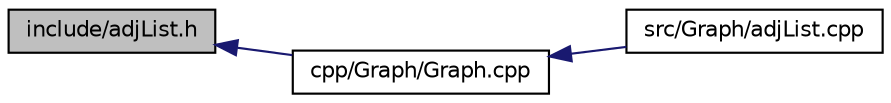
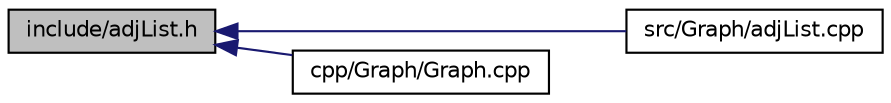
(599, 50) -> (432, 31)
